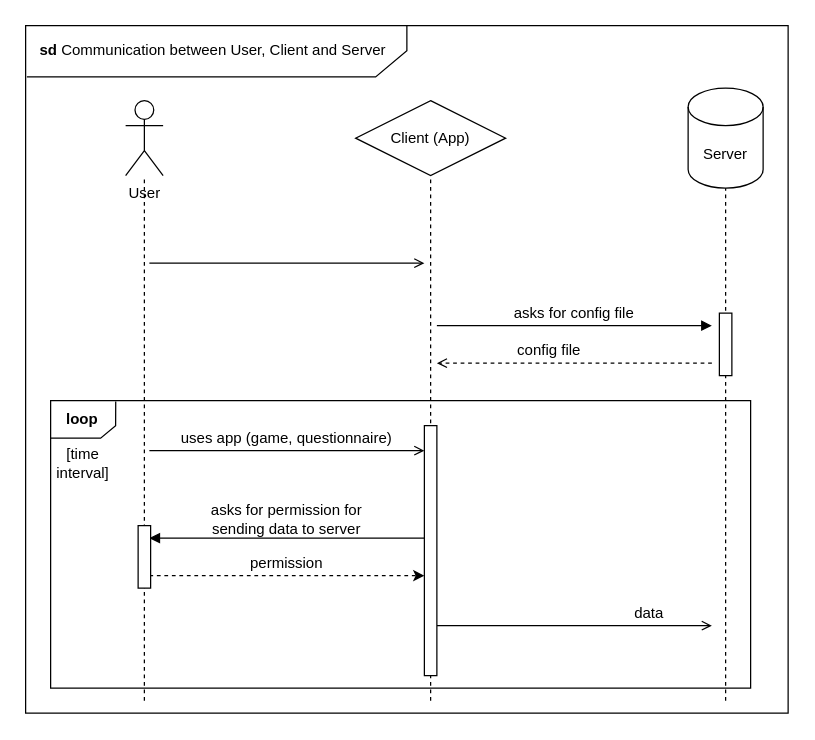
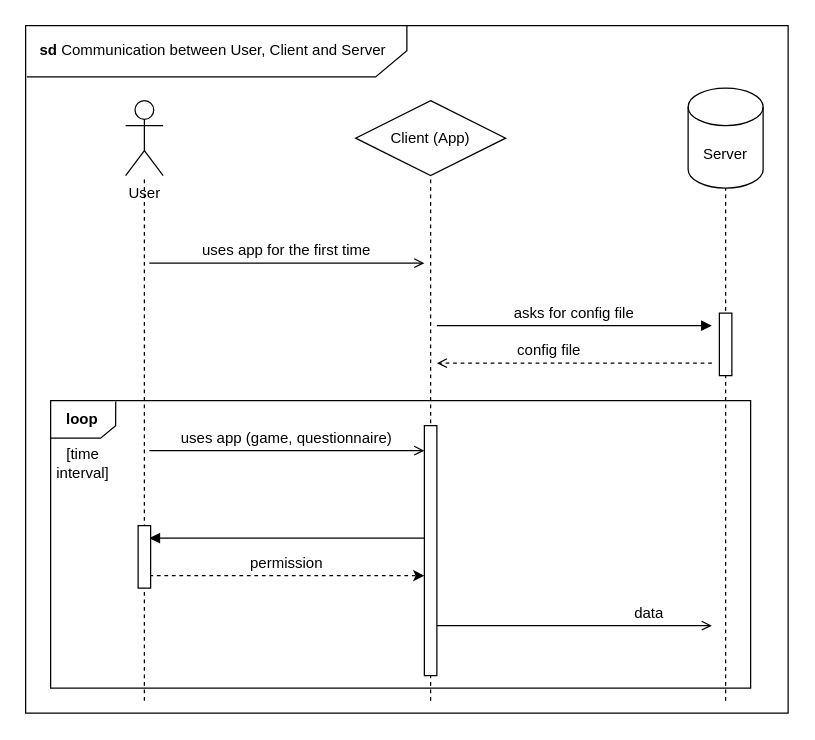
none -> (287, 251)
(287, 519) -> none
